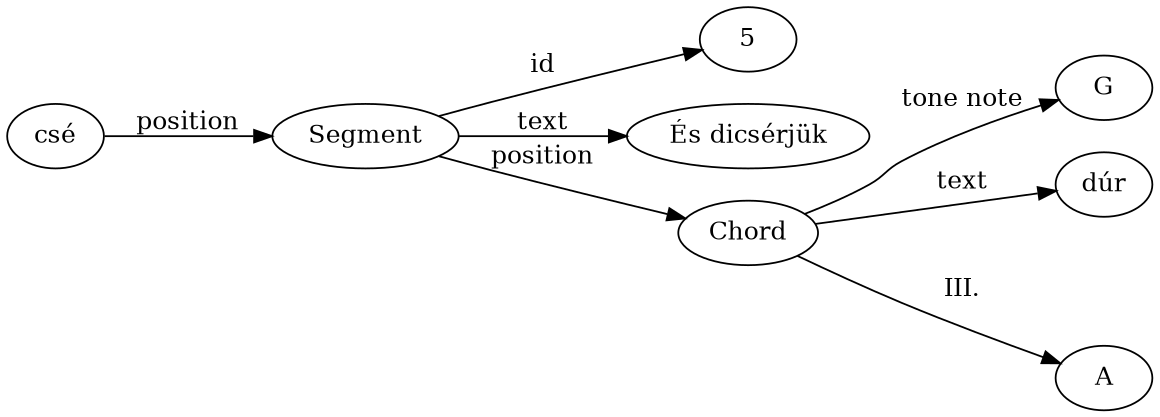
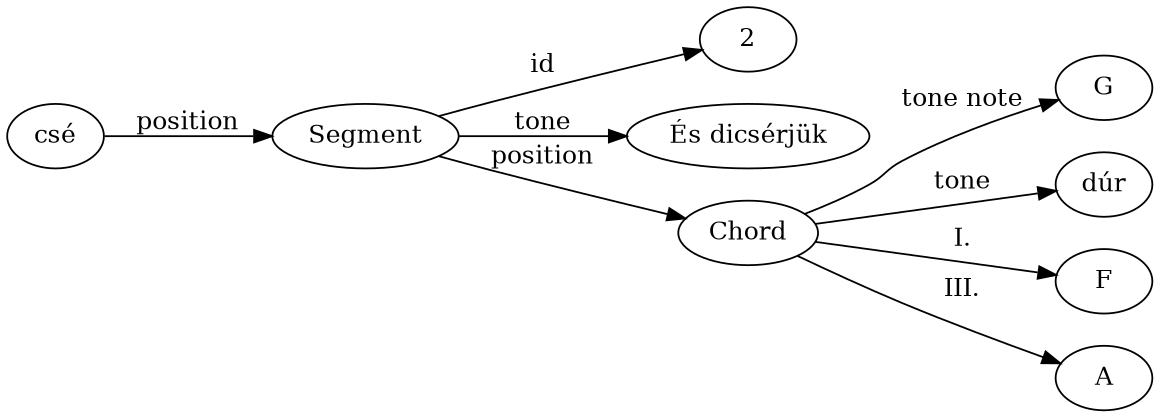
(748, 39) -> (748, 39)
(543, 123) -> (543, 123)
(962, 182) -> (962, 182)
none -> (1104, 281)
